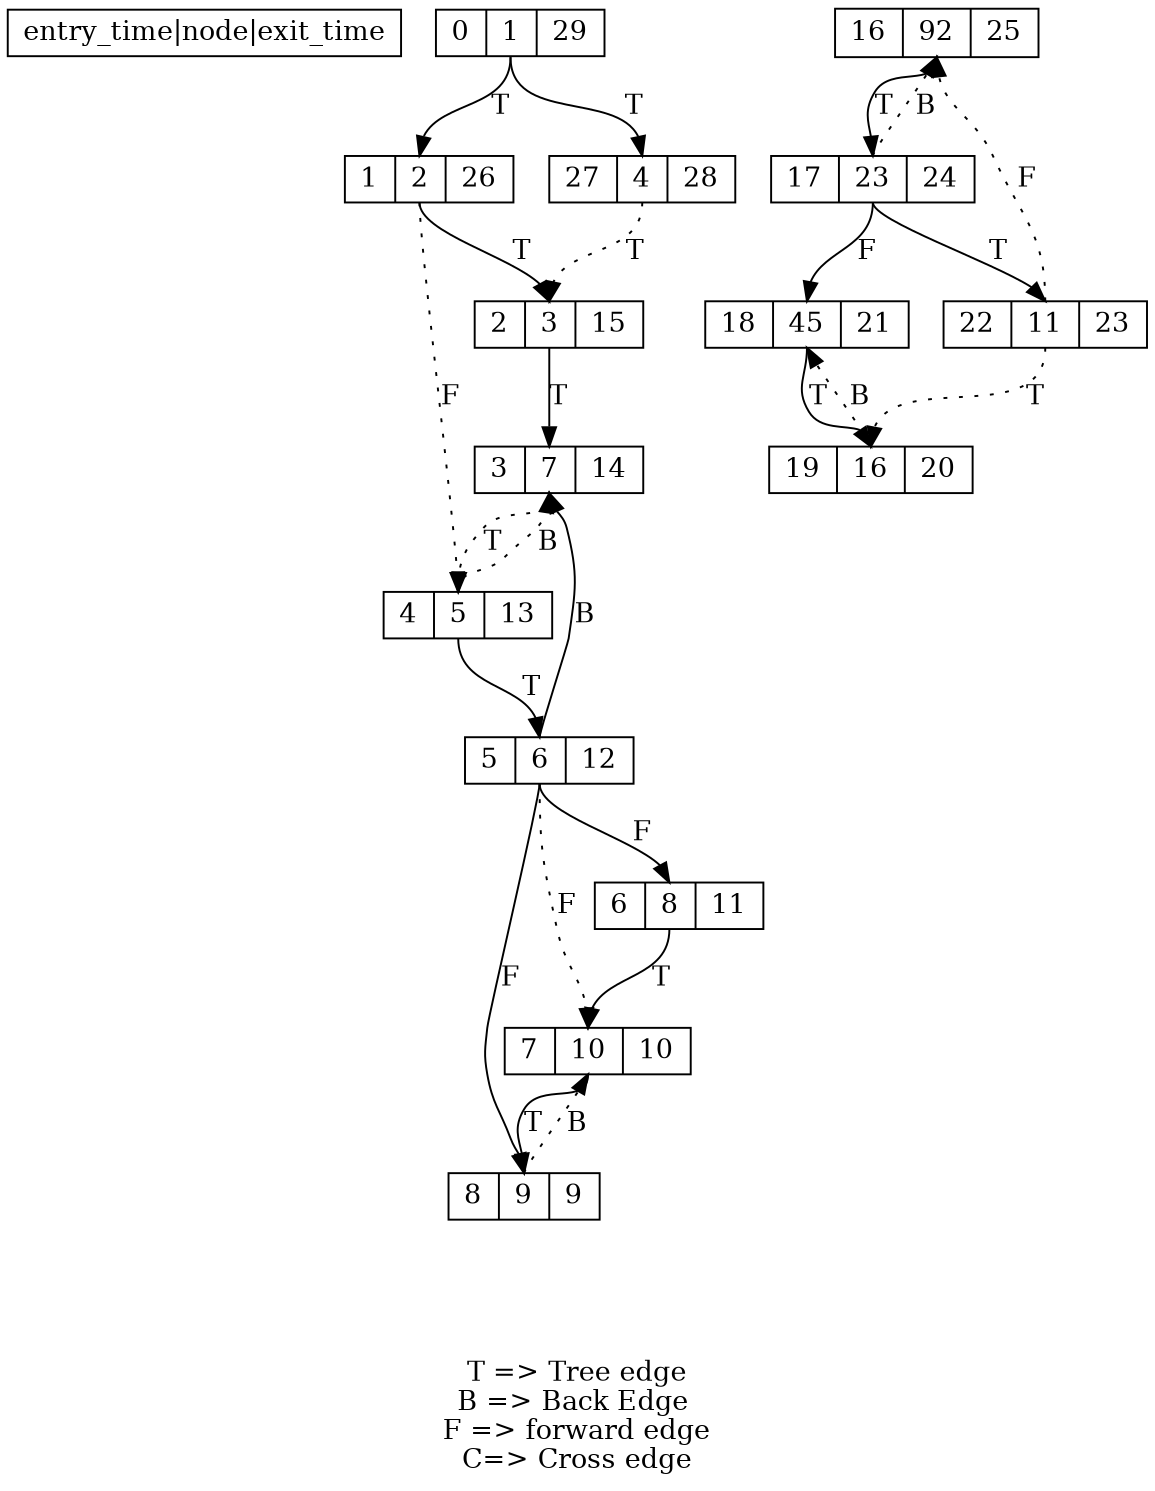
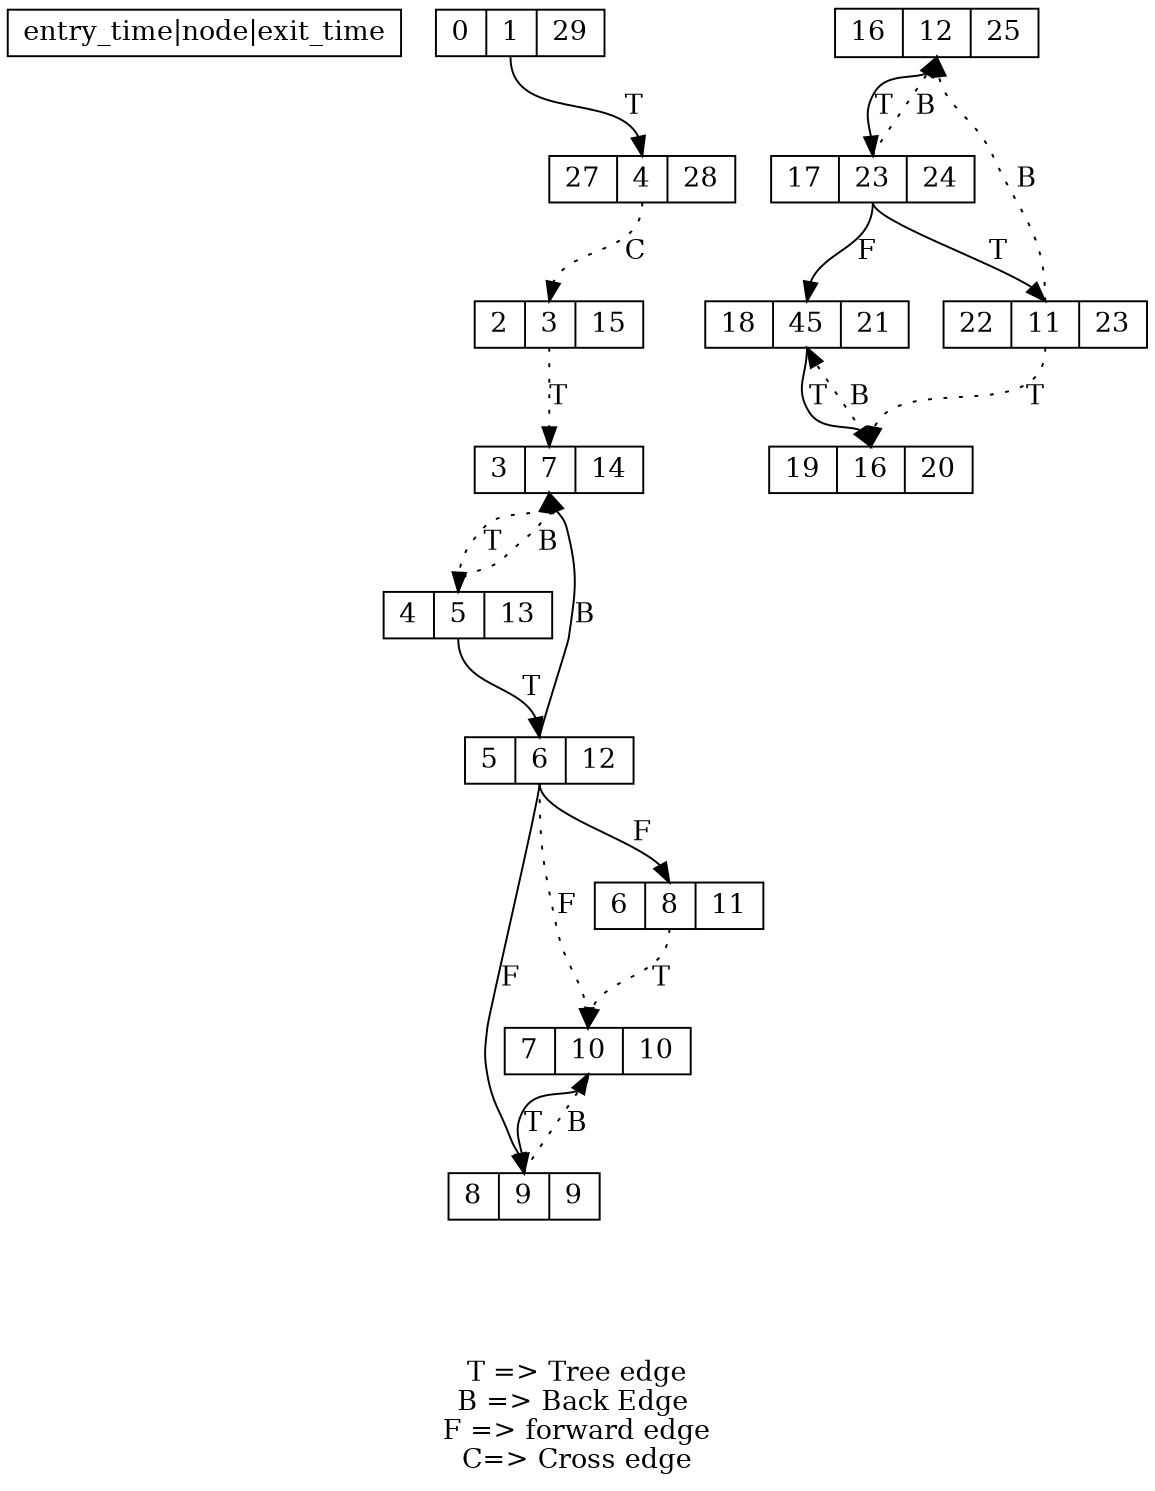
(937, 32) -> (937, 32)
(429, 179) -> none
(1027, 179) -> (1027, 179)
(636, 252) -> (636, 252)
(549, 387) -> (549, 387)
(637, 974) -> (637, 974)
